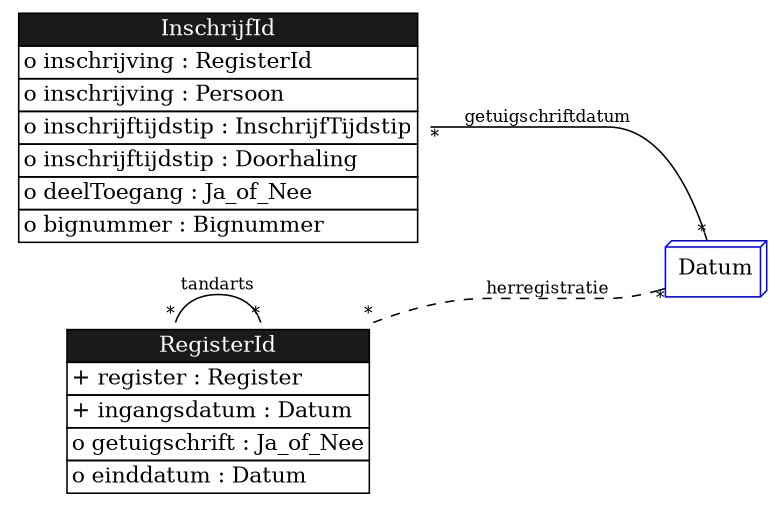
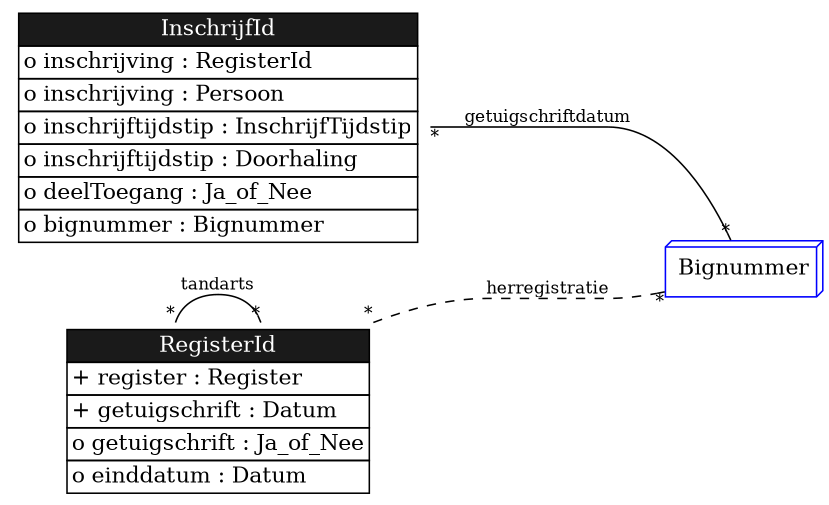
(716, 269) -> (744, 269)
(213, 411) -> (205, 411)
